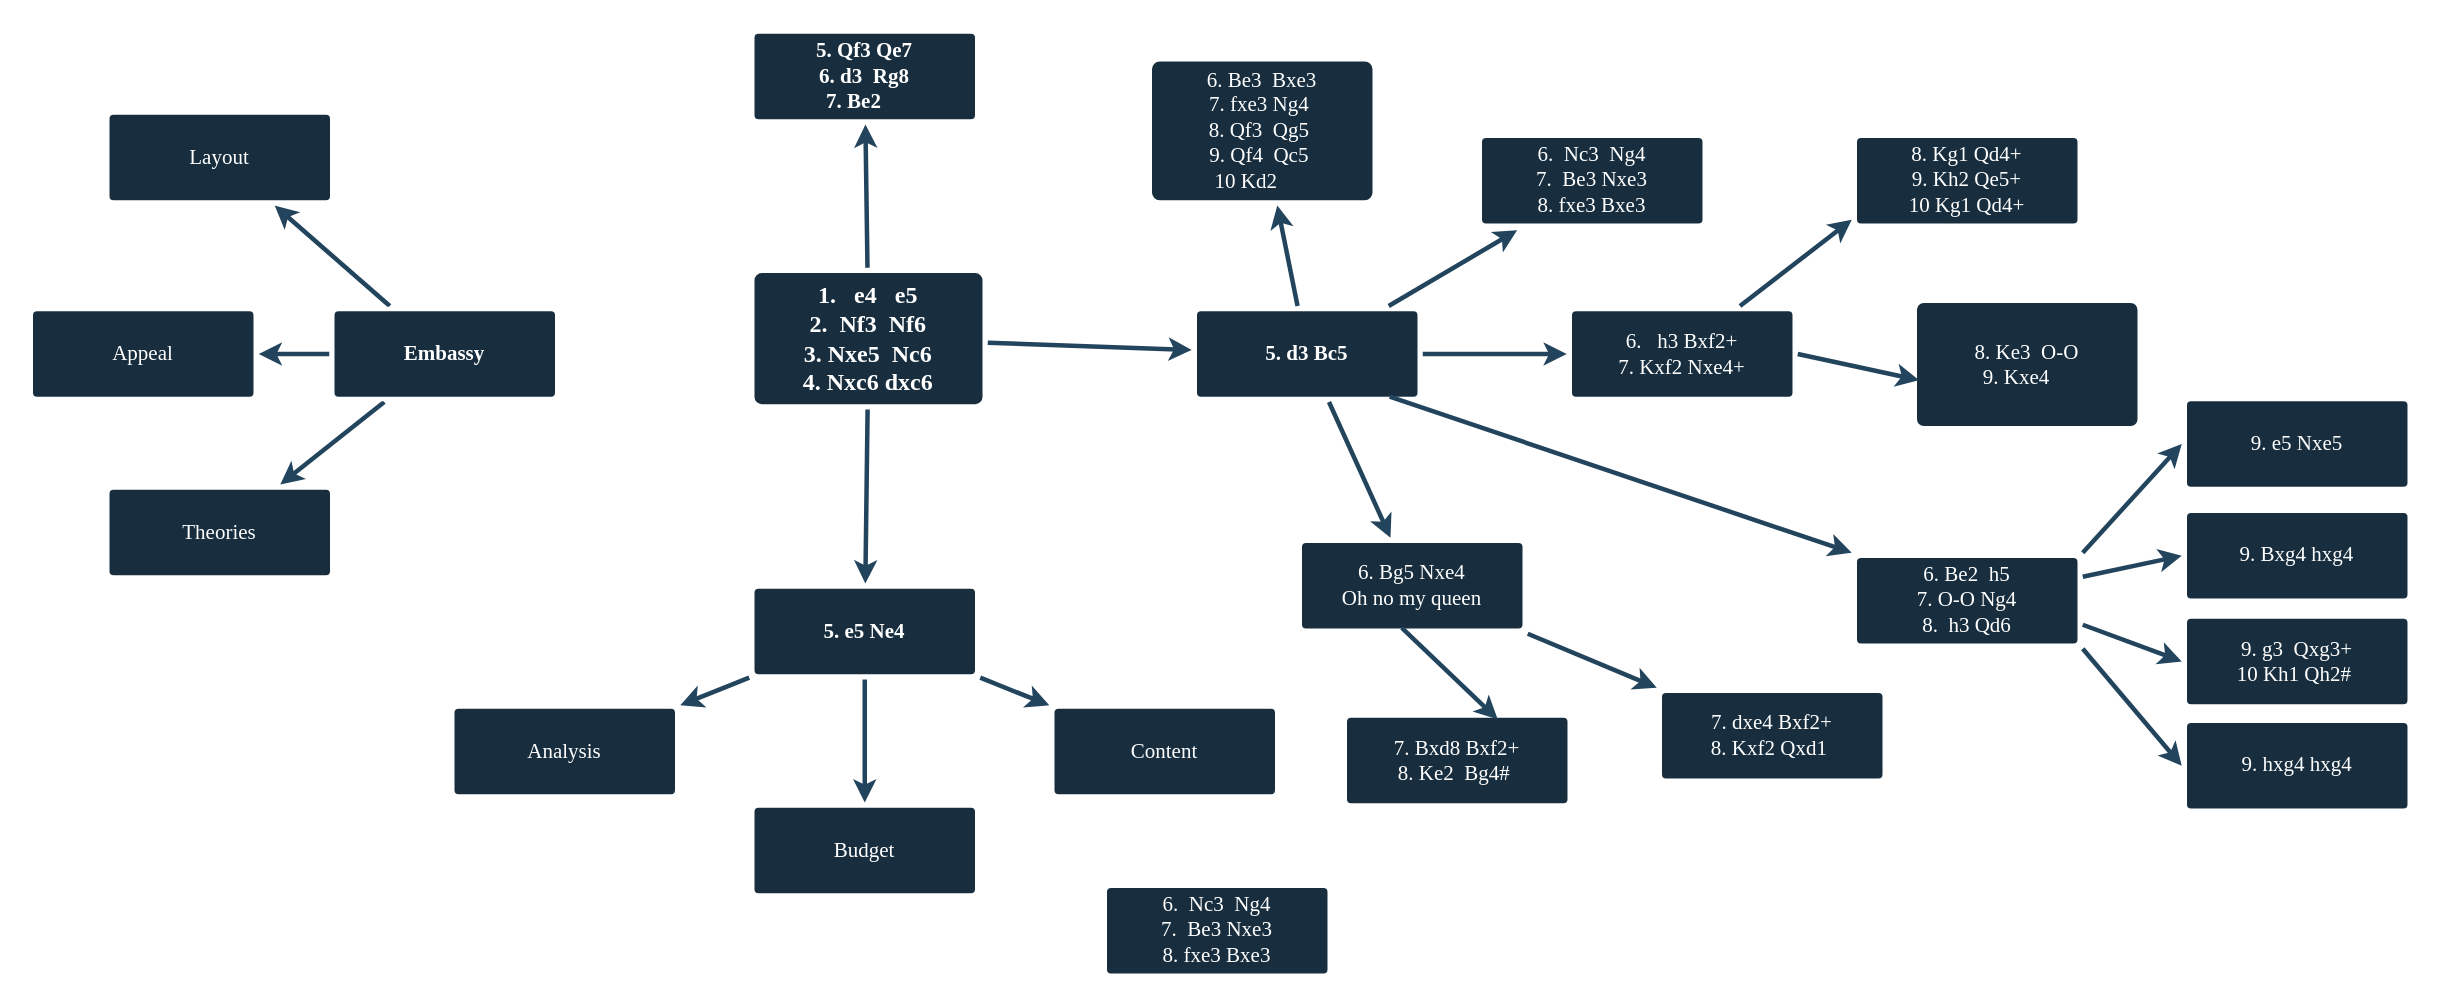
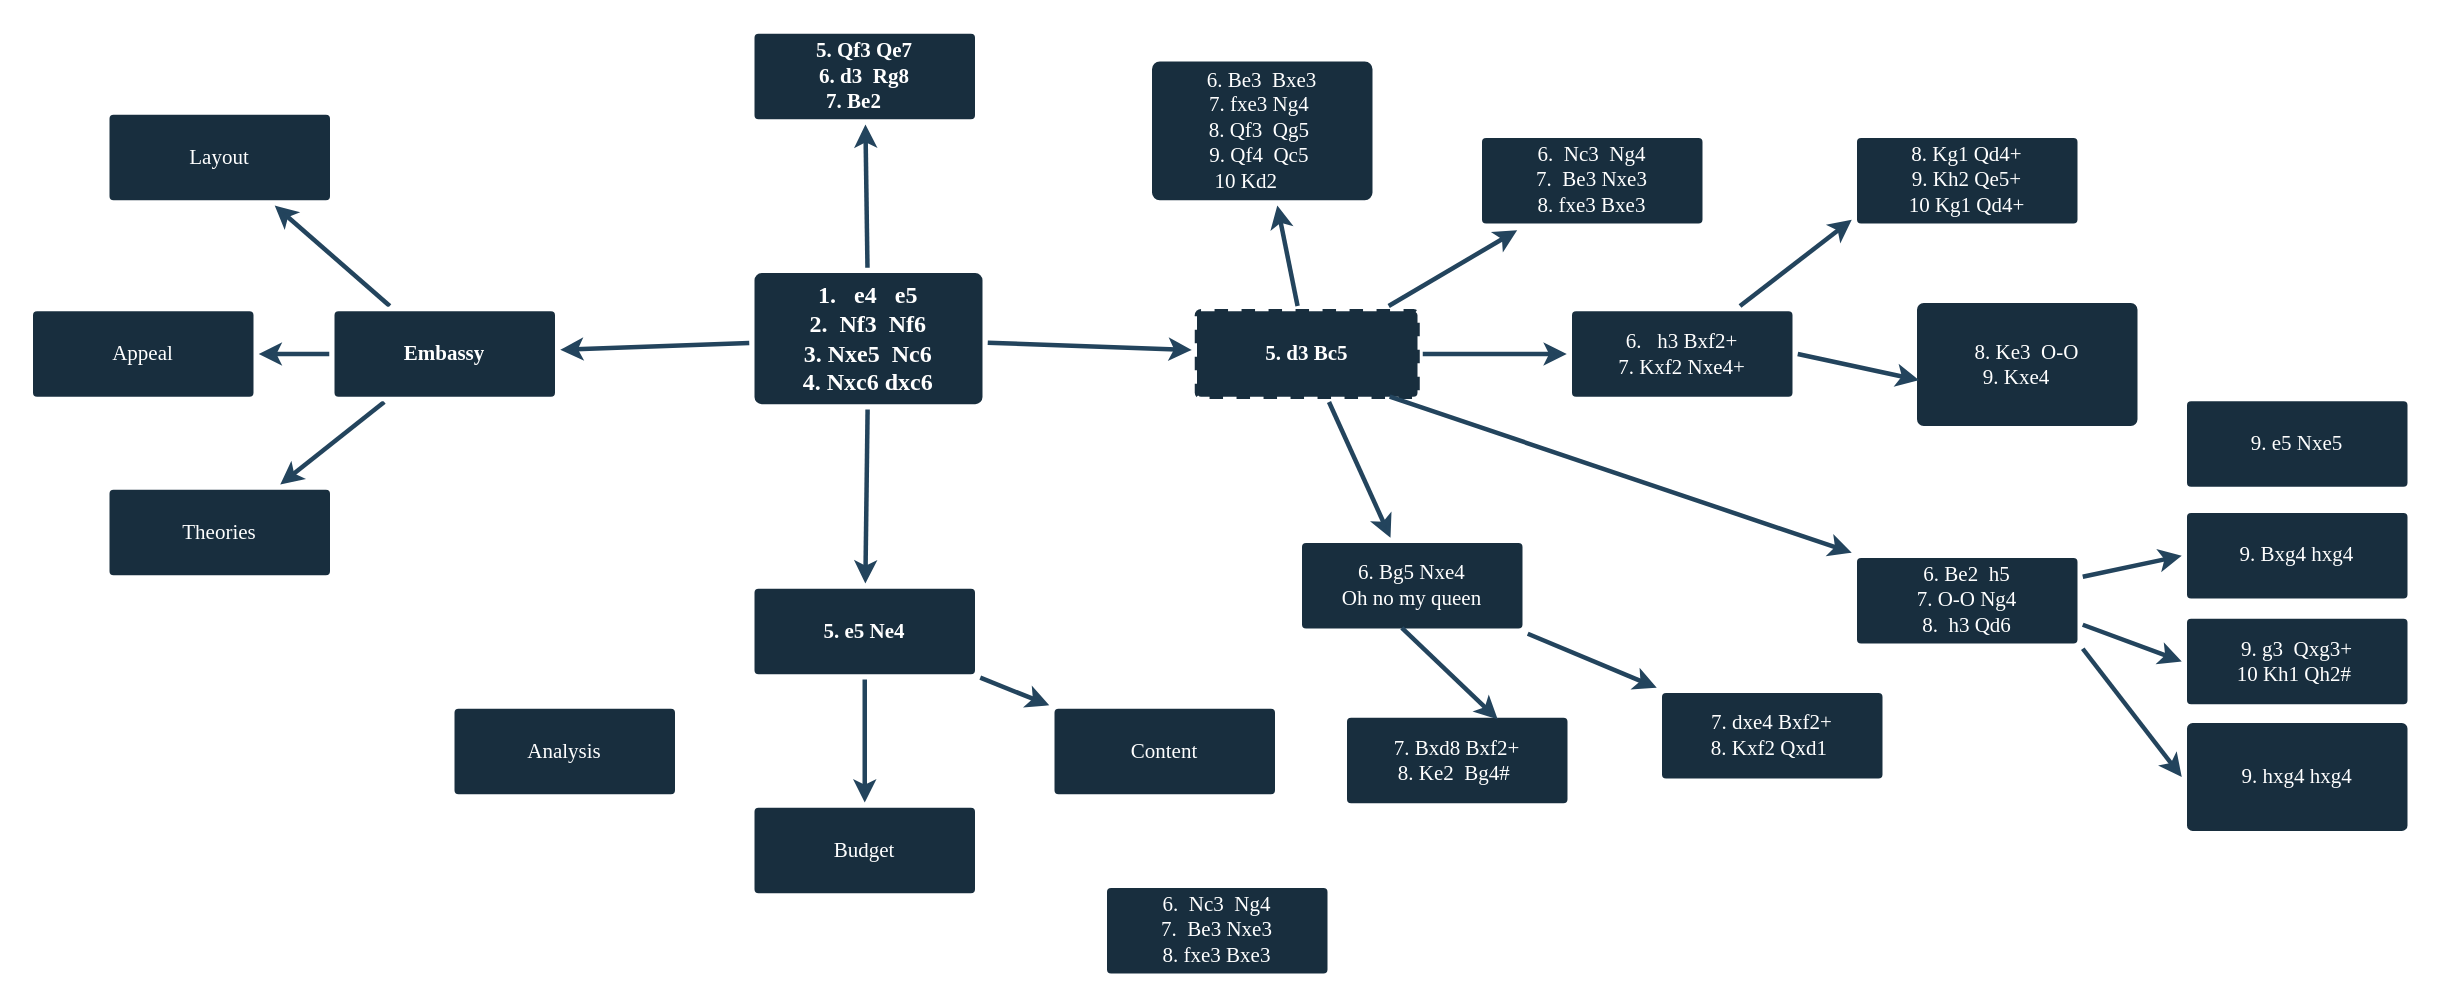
none -> (663, 346)
(1307, 354) -> (1307, 354)
(2127, 504) -> none
(722, 689) -> none
(2297, 766) -> (2297, 777)
